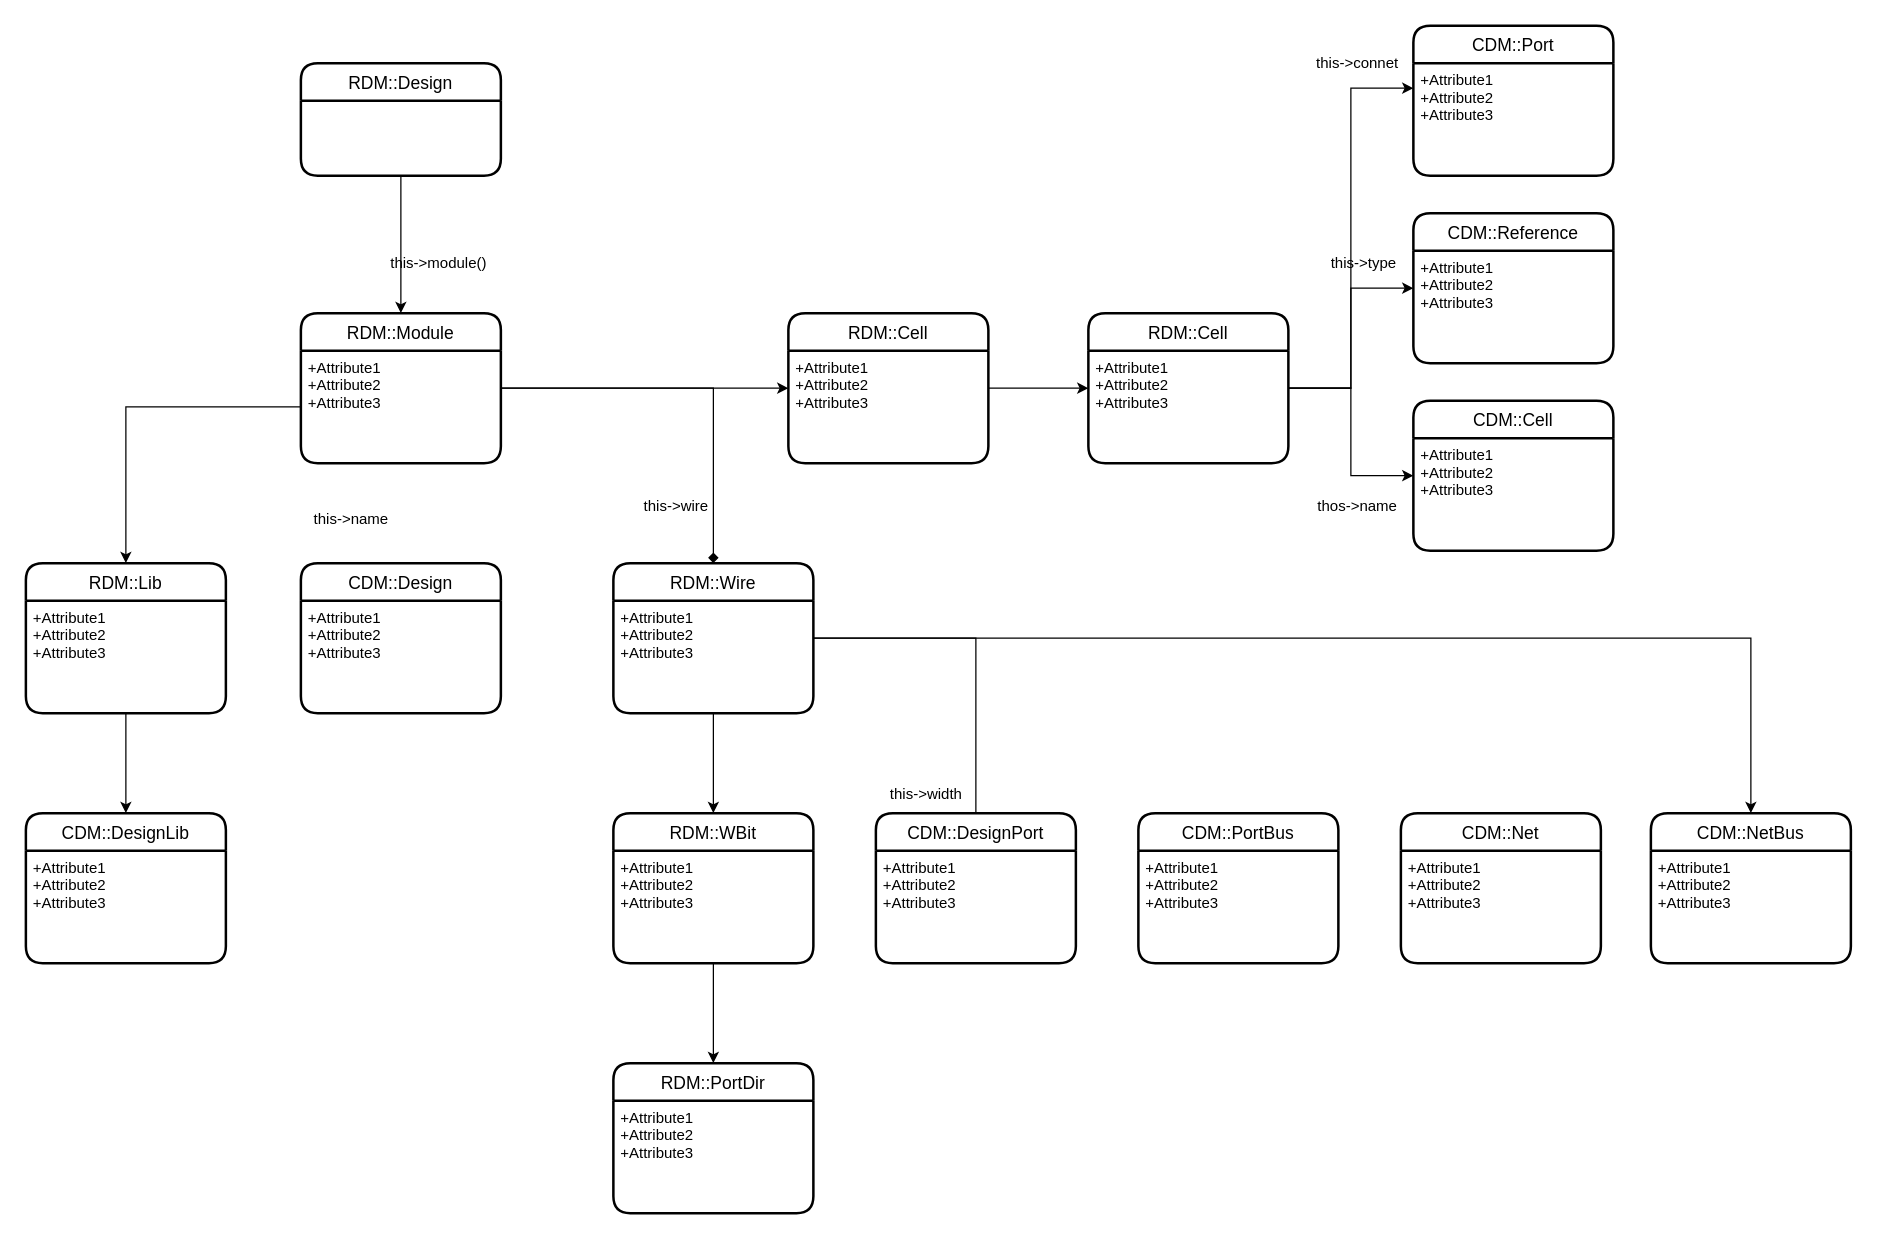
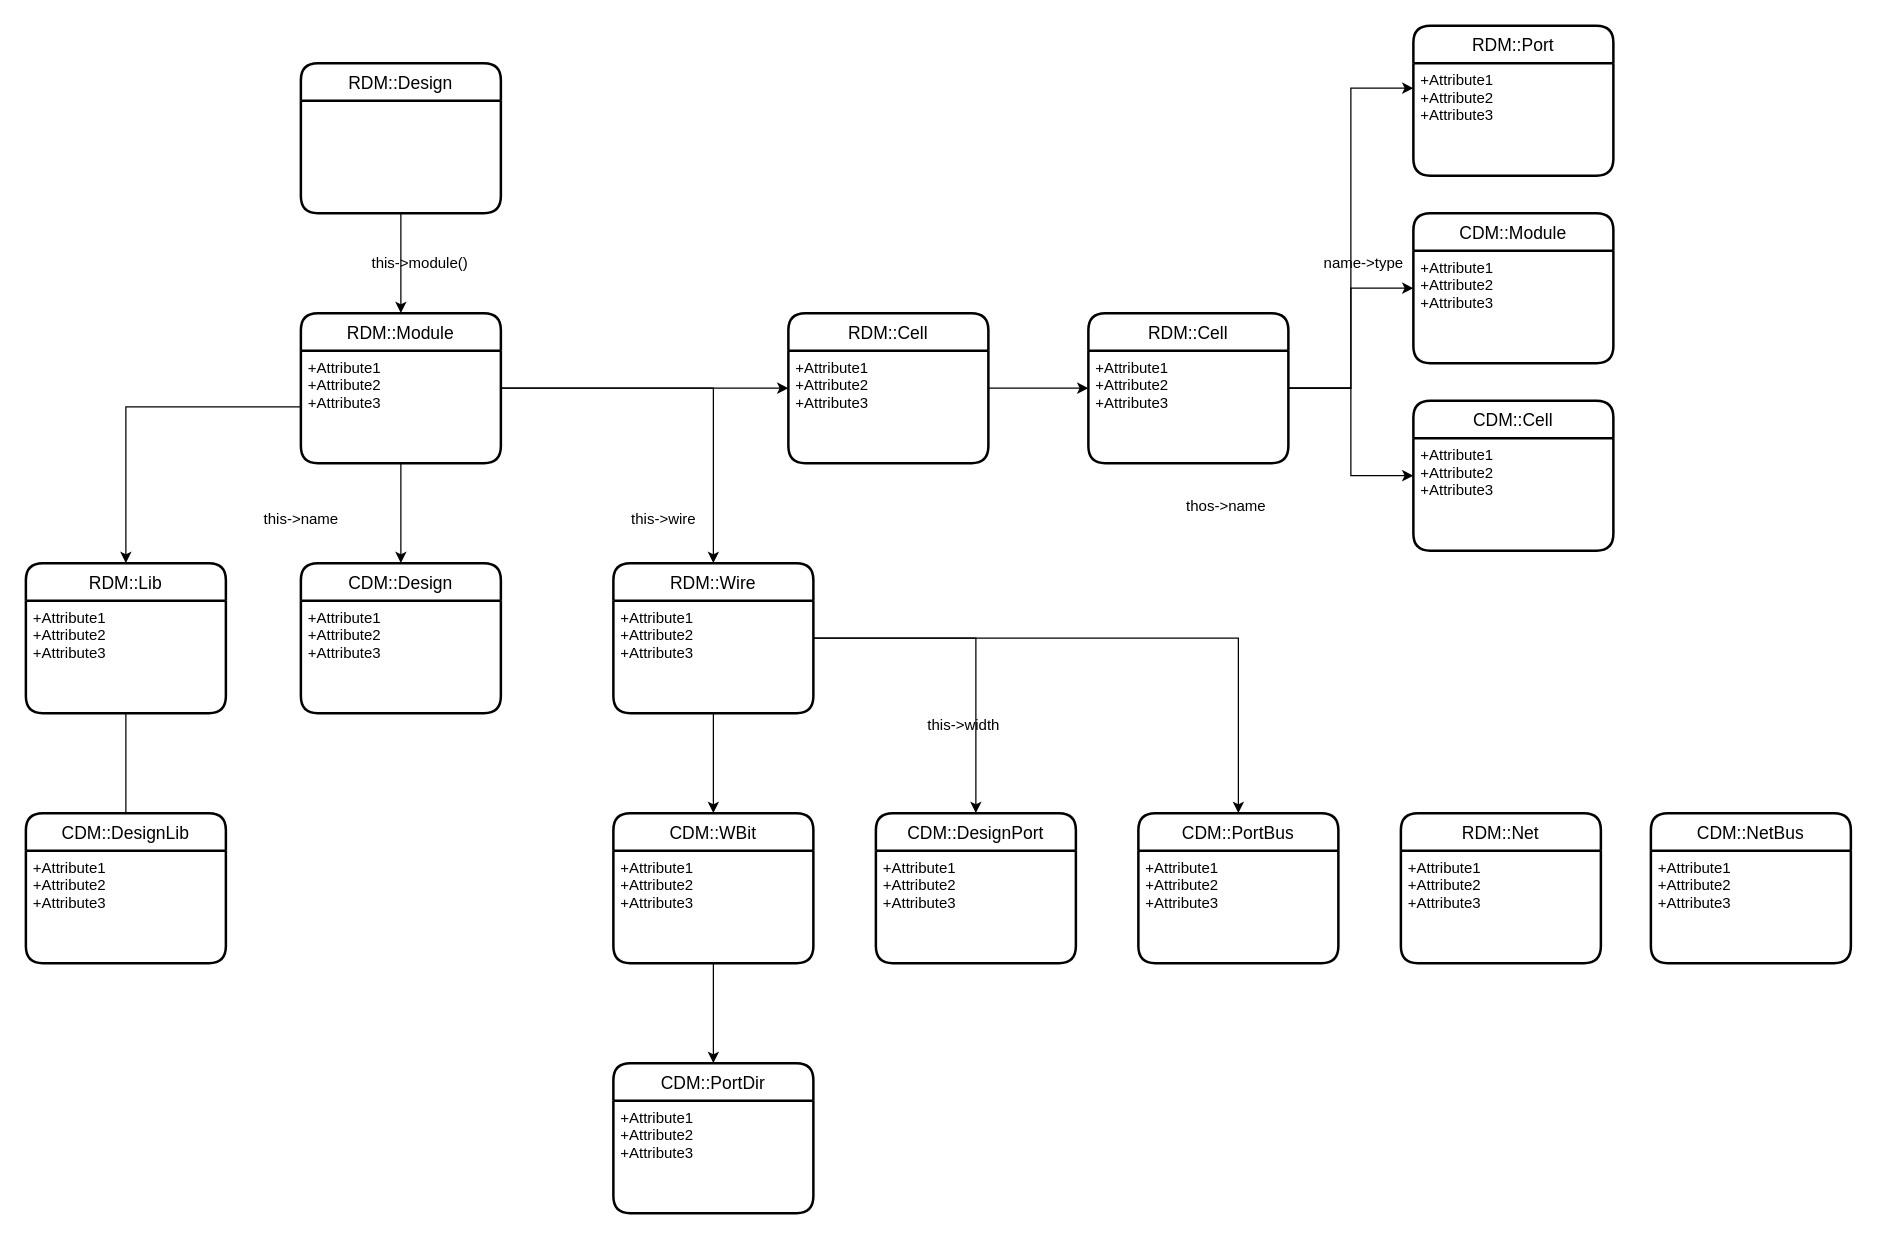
(1513, 45) -> (1513, 45)
(1357, 63) -> none
(401, 119) -> (401, 138)
(1513, 233) -> (1513, 233)
(438, 263) -> (419, 263)
(1364, 263) -> (1364, 263)
(676, 507) -> (663, 519)
(1357, 507) -> (1226, 507)
none -> (401, 510)
(351, 519) -> (301, 519)
(713, 552) -> (713, 553)
(1580, 638) -> none
none -> (1238, 723)
(926, 794) -> (963, 726)
(126, 803) -> (126, 806)
(976, 806) -> (976, 803)
(713, 833) -> (713, 833)
(1500, 833) -> (1500, 833)
(713, 1083) -> (713, 1083)
